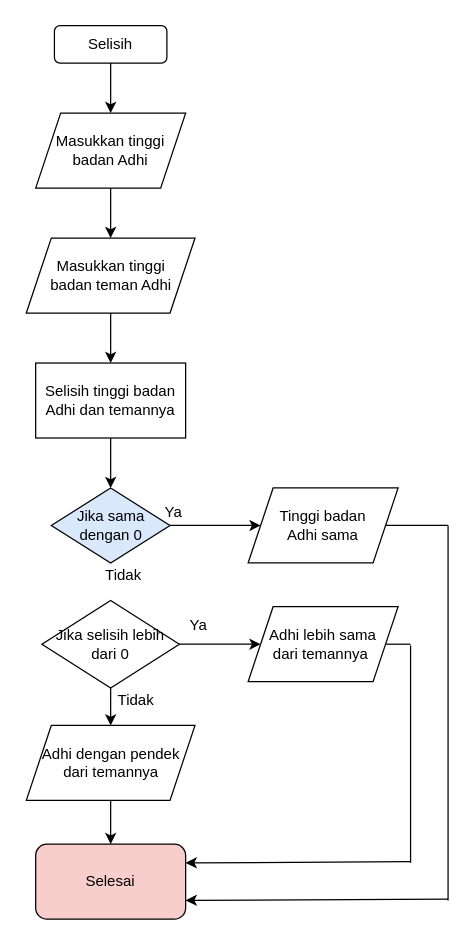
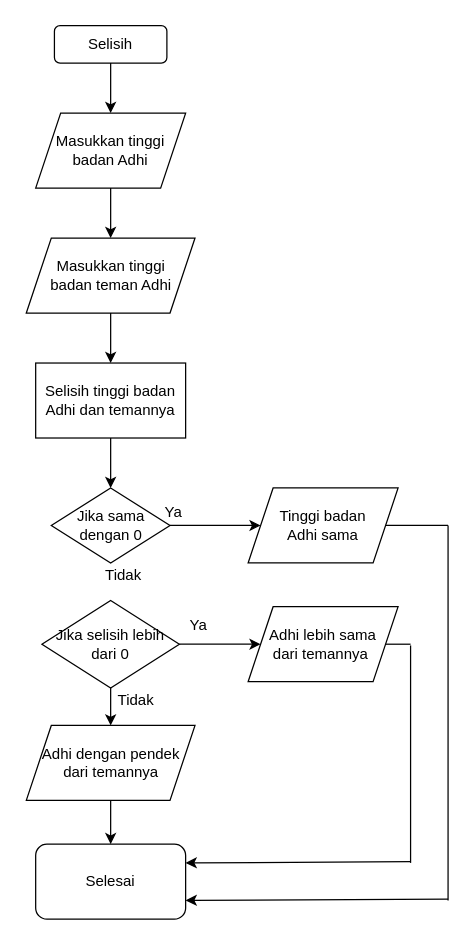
(111, 526) -> (111, 526)
(111, 882) -> (111, 882)
